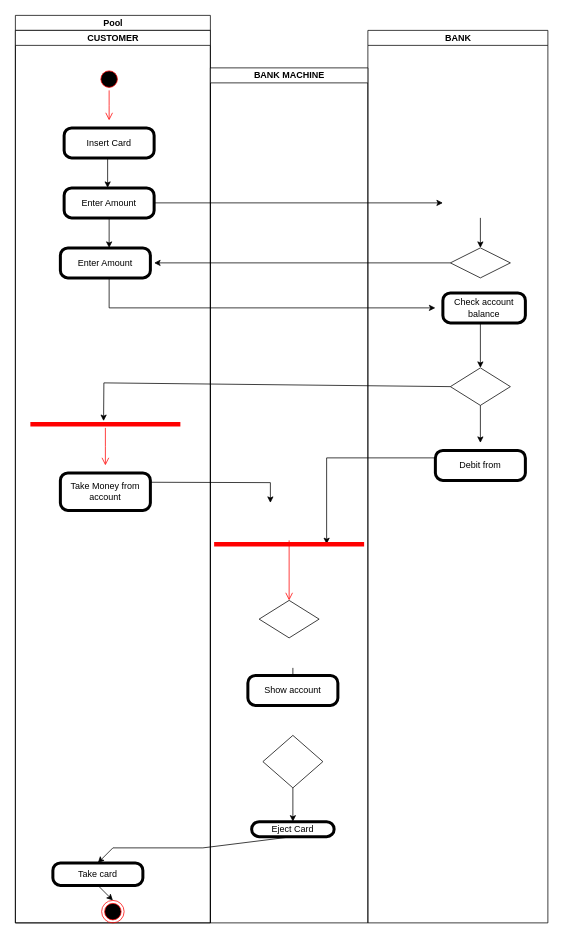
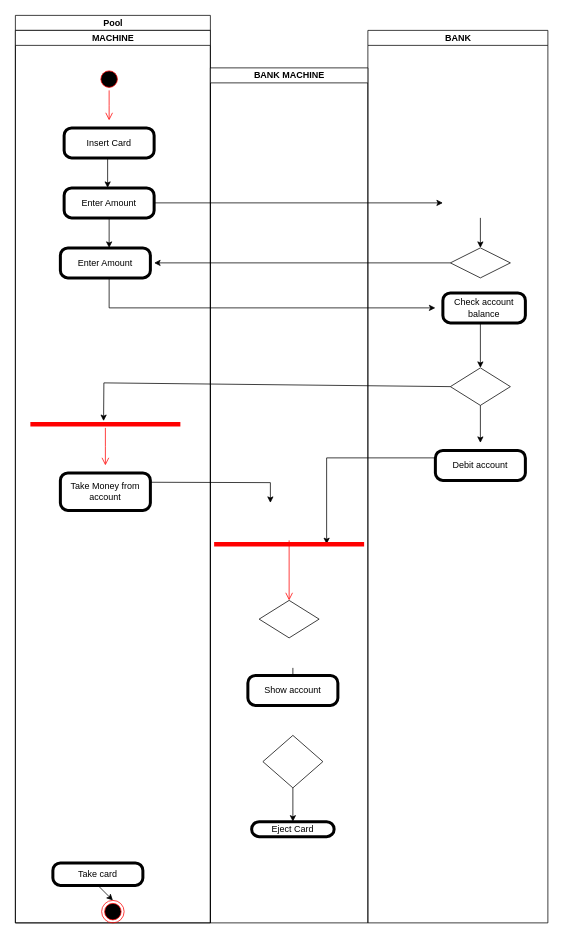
(113, 38) -> (113, 38)
(480, 465) -> (480, 465)
(241, 843) -> none
